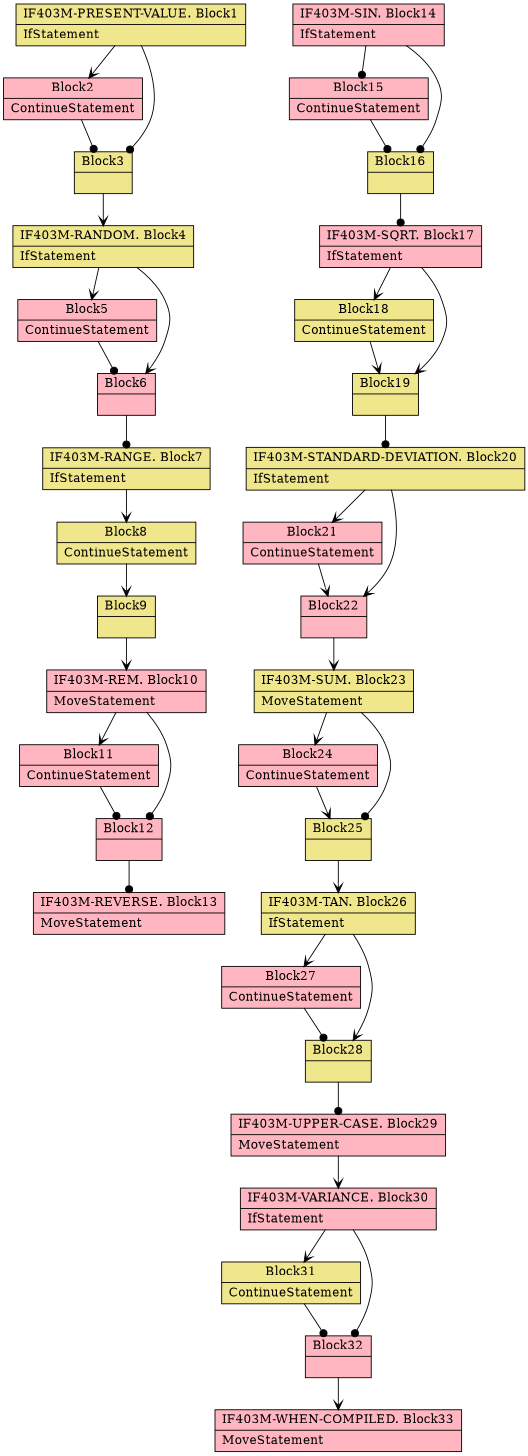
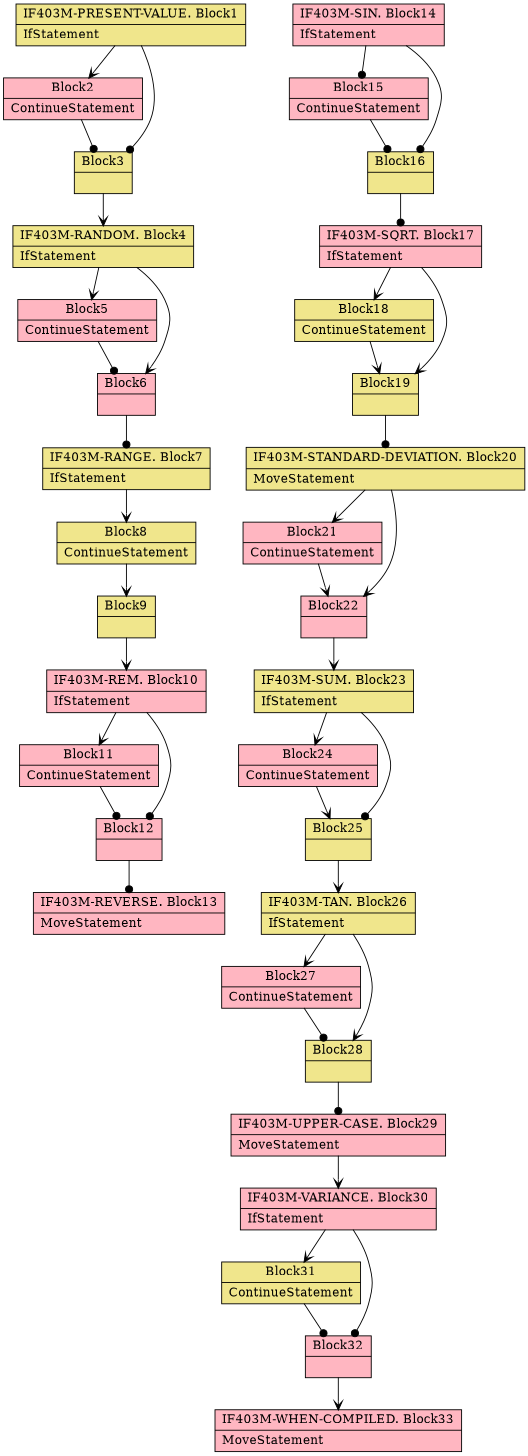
(292, 479) -> (304, 479)
(105, 702) -> (92, 702)
(312, 702) -> (300, 702)
